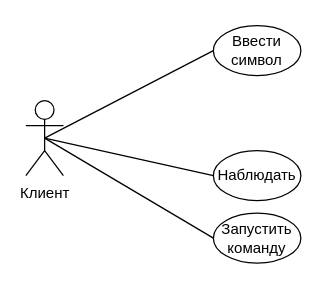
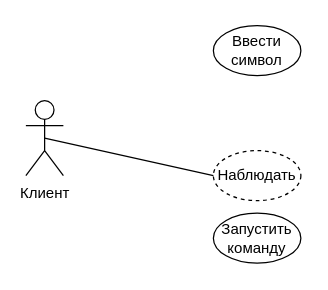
(139, 89) -> none
(257, 176) -> (257, 176)
(133, 191) -> none
